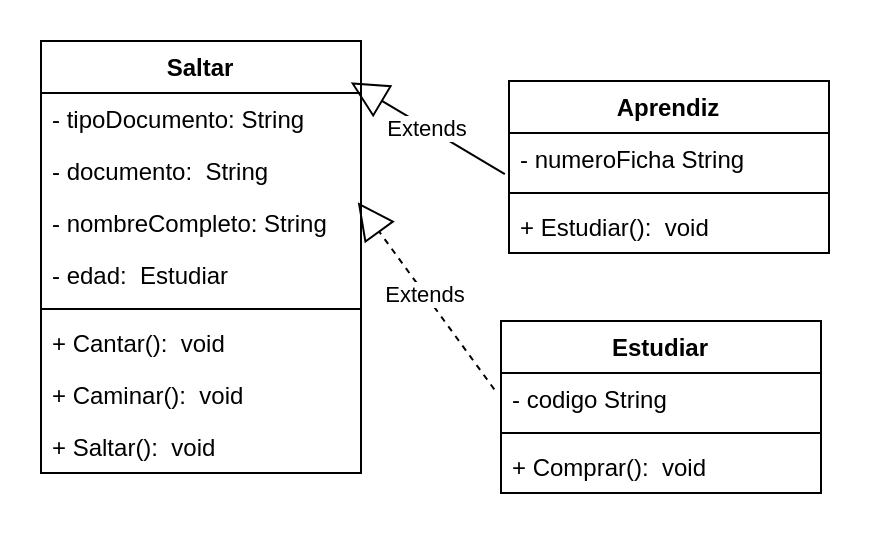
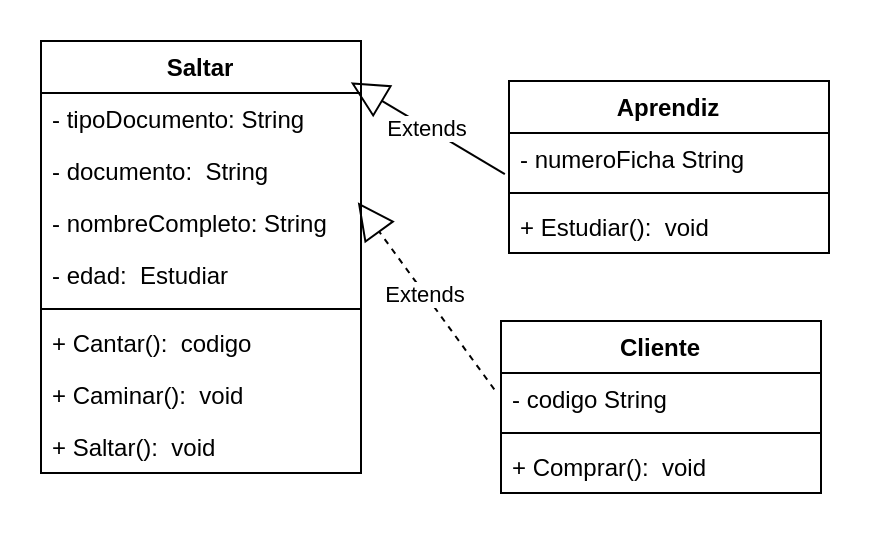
(155, 345) -> (168, 345)
(661, 349) -> (661, 349)
